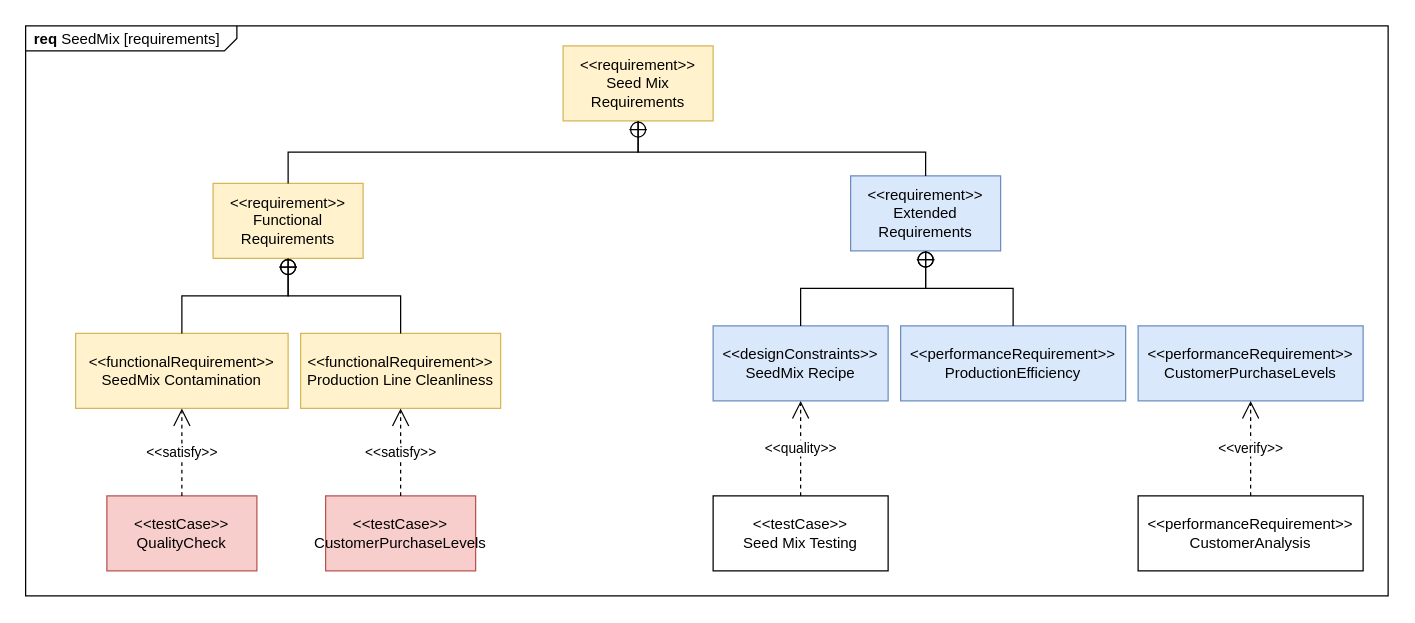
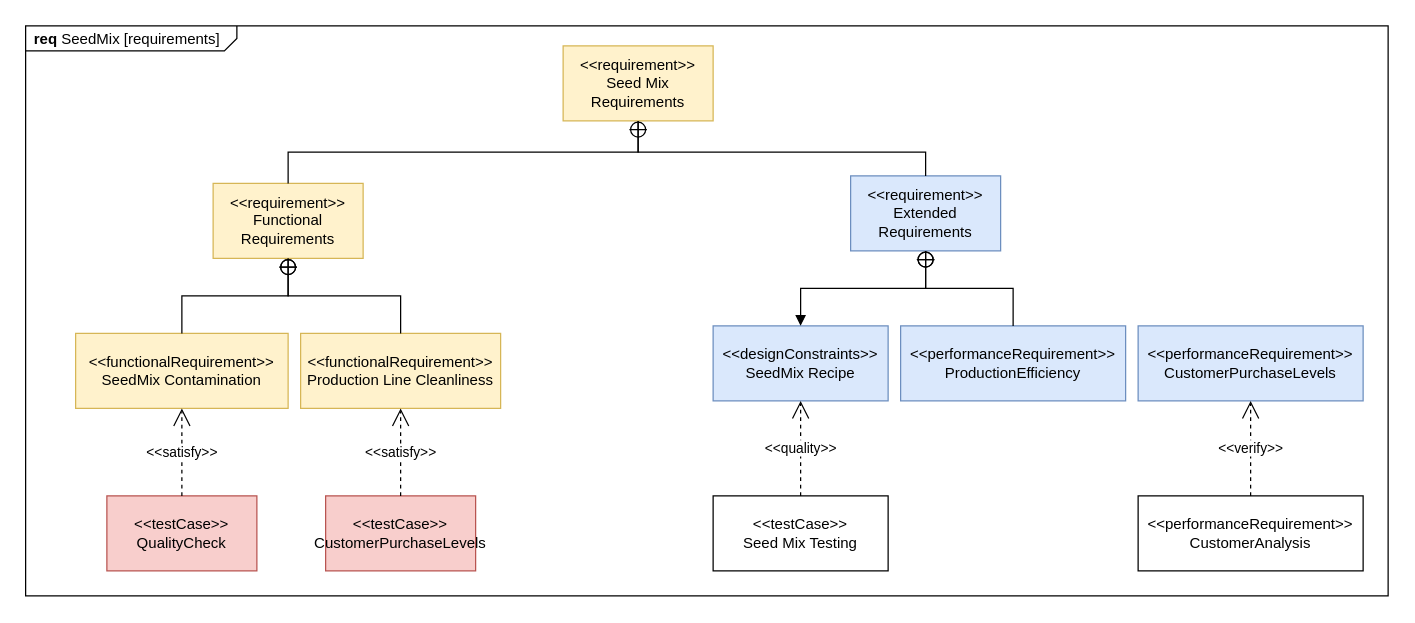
(801, 320) -> (801, 314)
